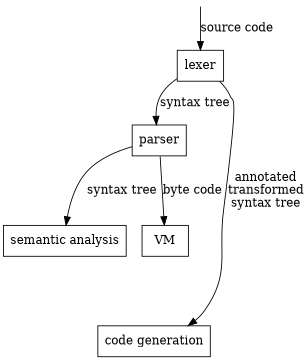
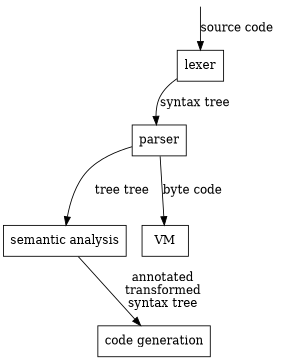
(122, 191) -> (122, 191)
(225, 202) -> (107, 288)
